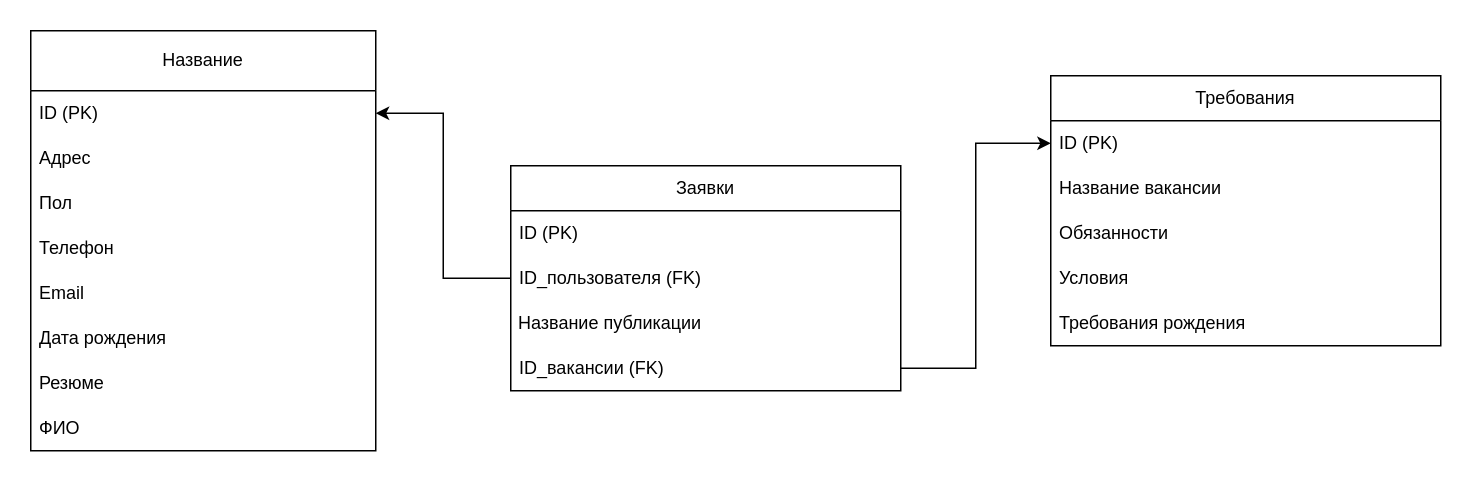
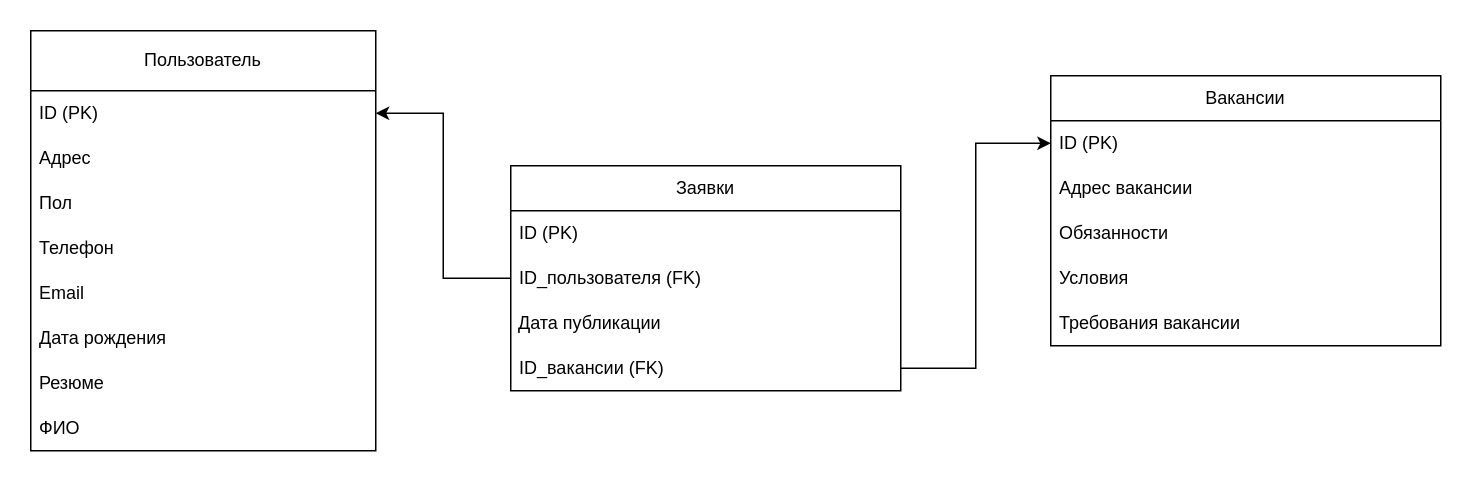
(203, 61) -> (203, 61)
(1246, 98) -> (1246, 98)
(1143, 188) -> (1128, 188)
(607, 323) -> (587, 323)
(1153, 323) -> (1153, 323)
